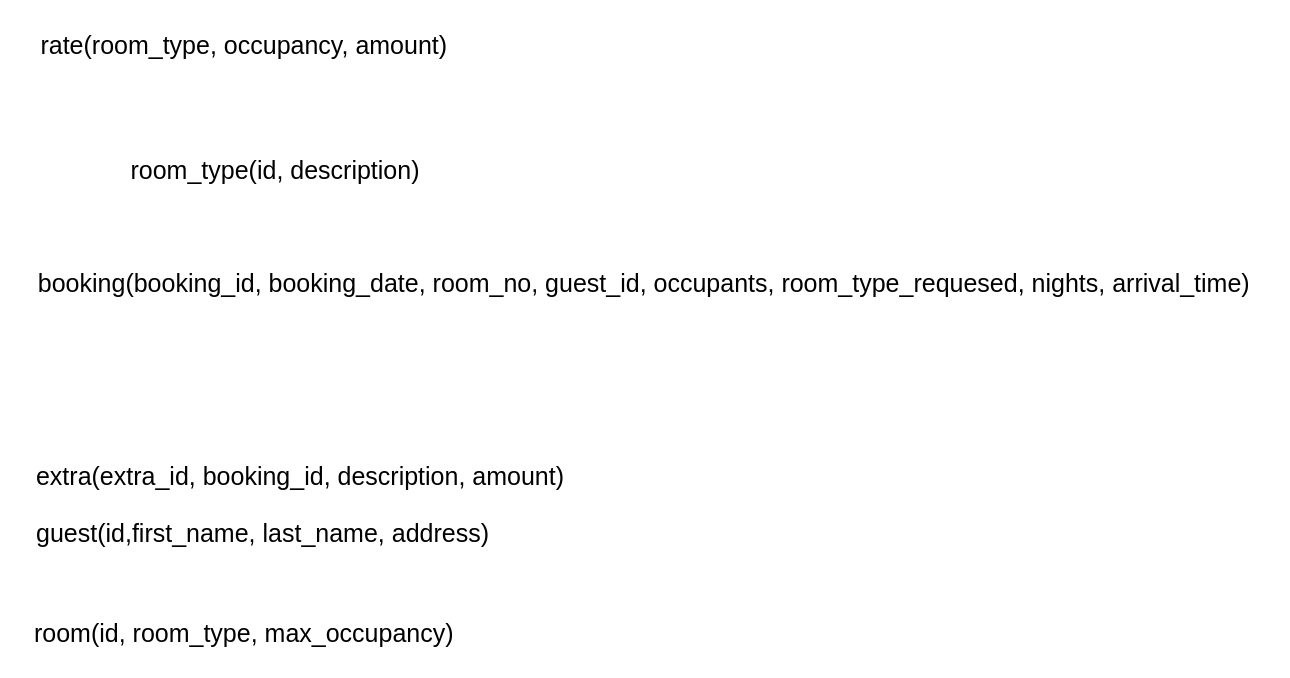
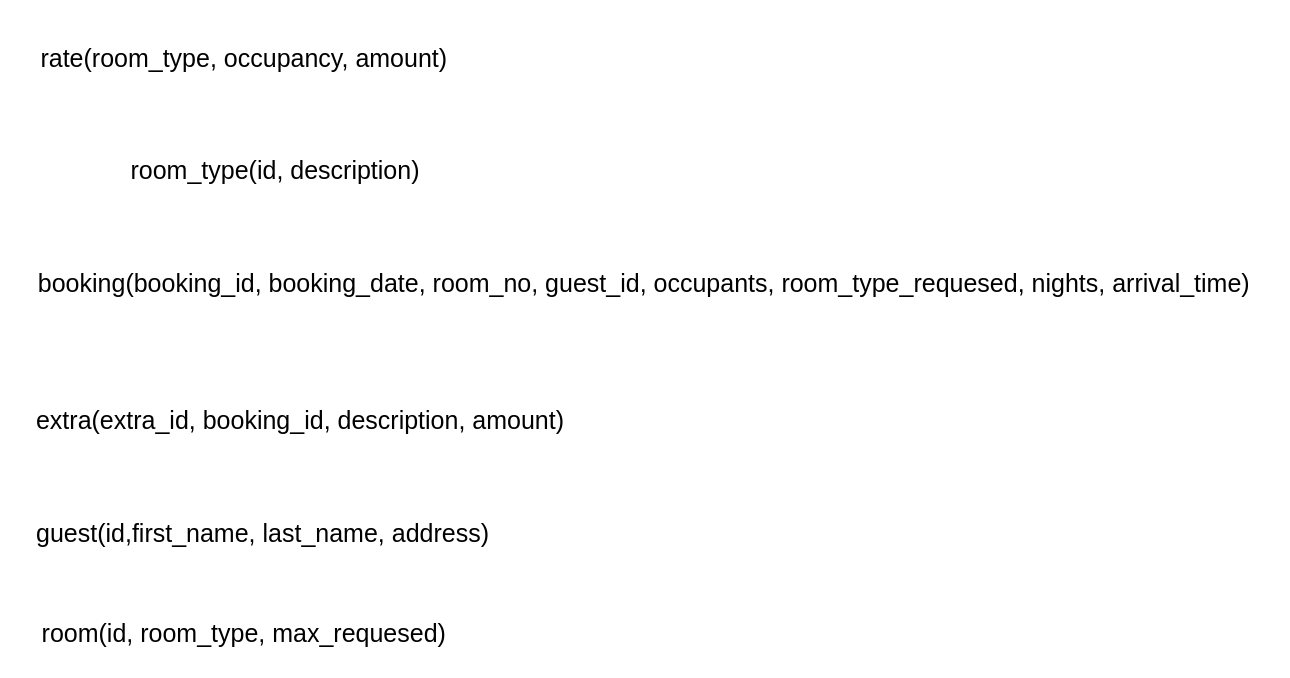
(244, 44) -> (244, 57)
(301, 476) -> (301, 419)
(244, 632) -> (244, 632)
